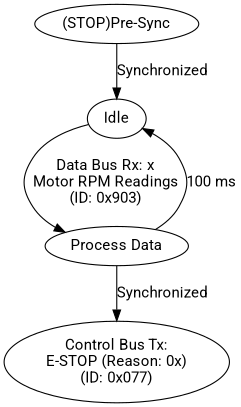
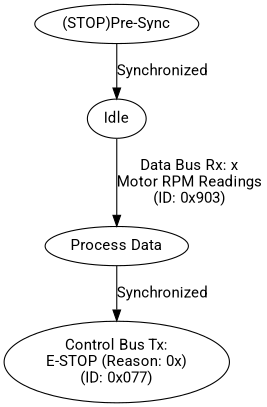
(187, 181) -> none
